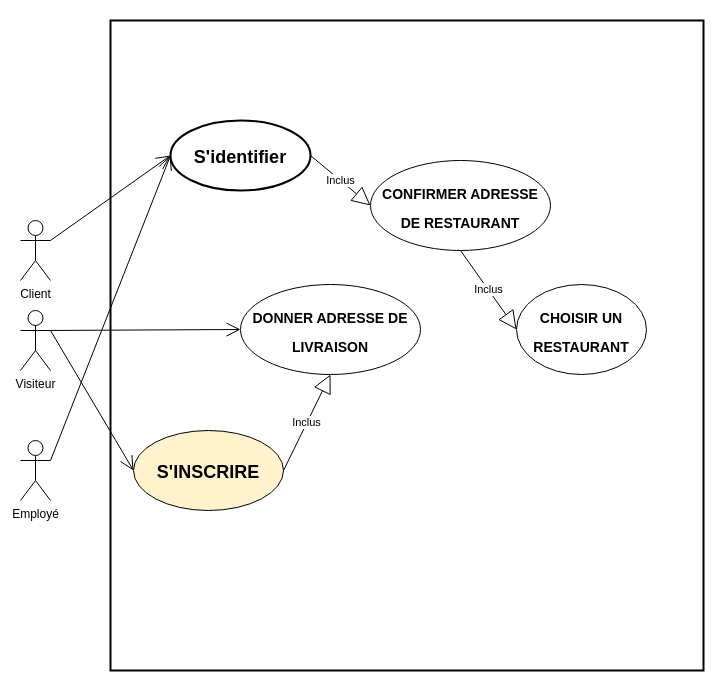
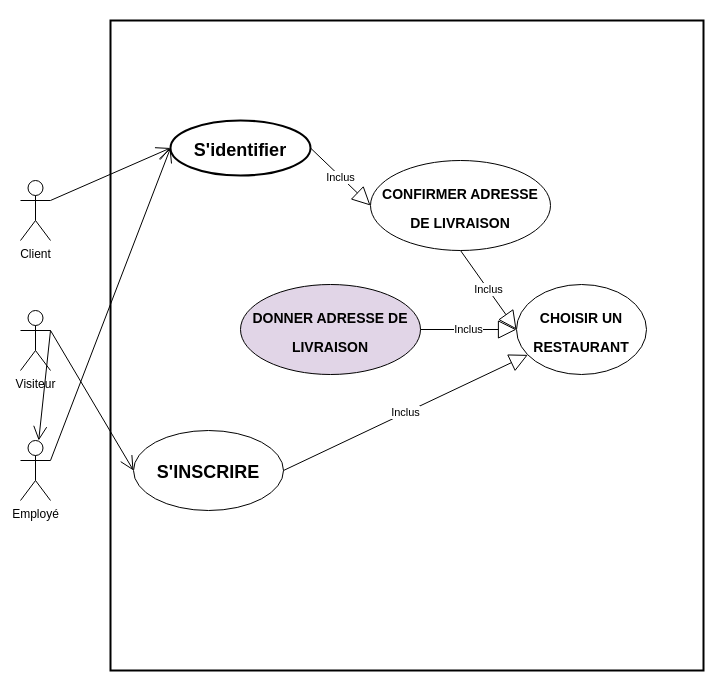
(241, 156) -> (241, 148)
(461, 206) -> (461, 206)
(36, 251) -> (36, 211)
(145, 330) -> (45, 386)
(331, 330) -> (331, 330)
none -> (459, 330)
(303, 431) -> (397, 417)
(209, 471) -> (209, 471)
